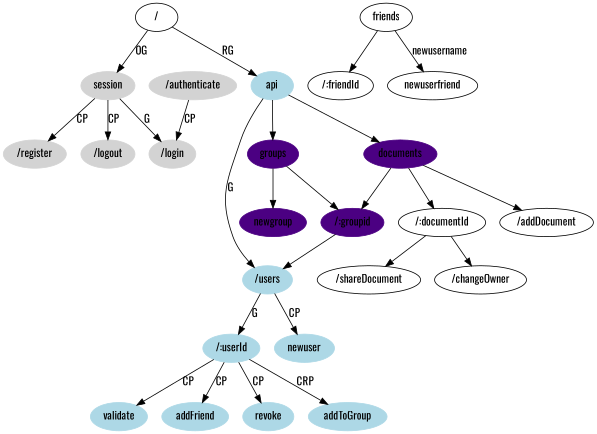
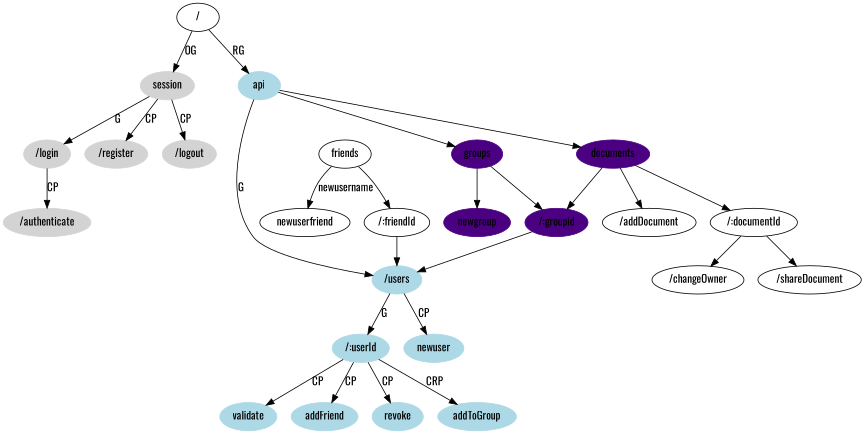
(184, 116) -> (47, 184)
none -> (397, 247)
